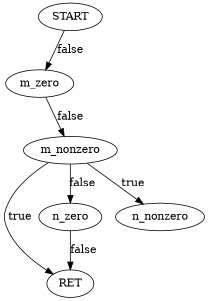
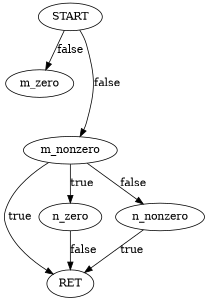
(53, 113) -> (93, 79)
(82, 184) -> (82, 184)
(133, 184) -> (133, 184)
none -> (117, 249)
